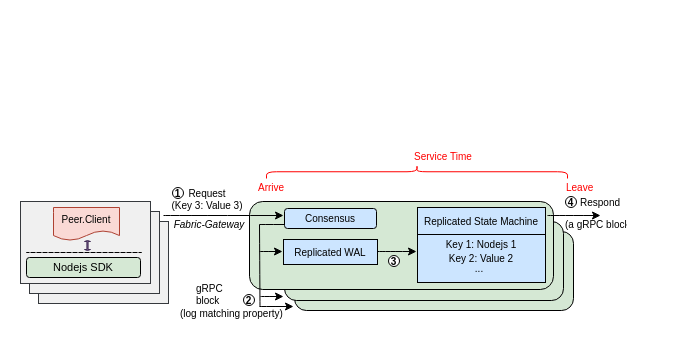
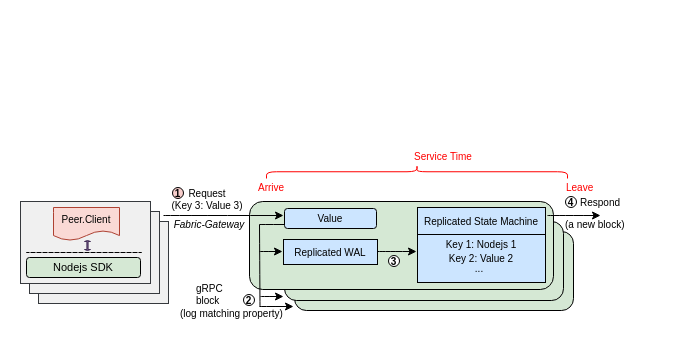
(178, 193) -> (178, 193)
(331, 219) -> (331, 219)
(600, 225) -> (598, 225)
